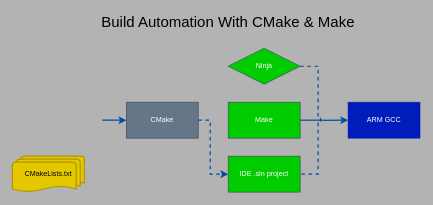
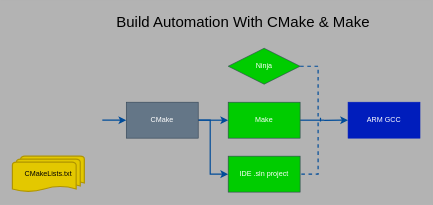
(228, 21) -> (243, 21)
none -> (217, 120)
(210, 154) -> (210, 154)
